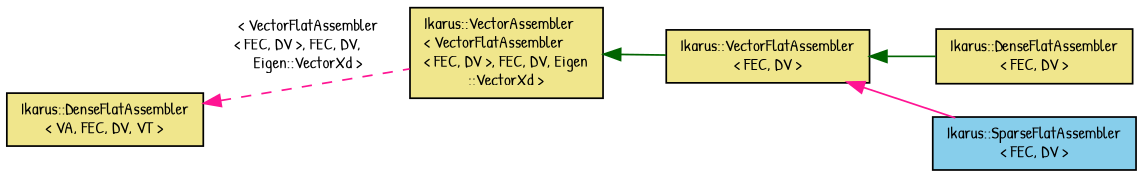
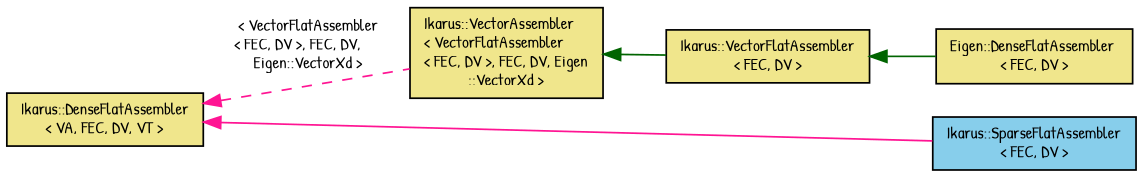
(1034, 56) -> (1034, 56)
(909, 103) -> (577, 132)
